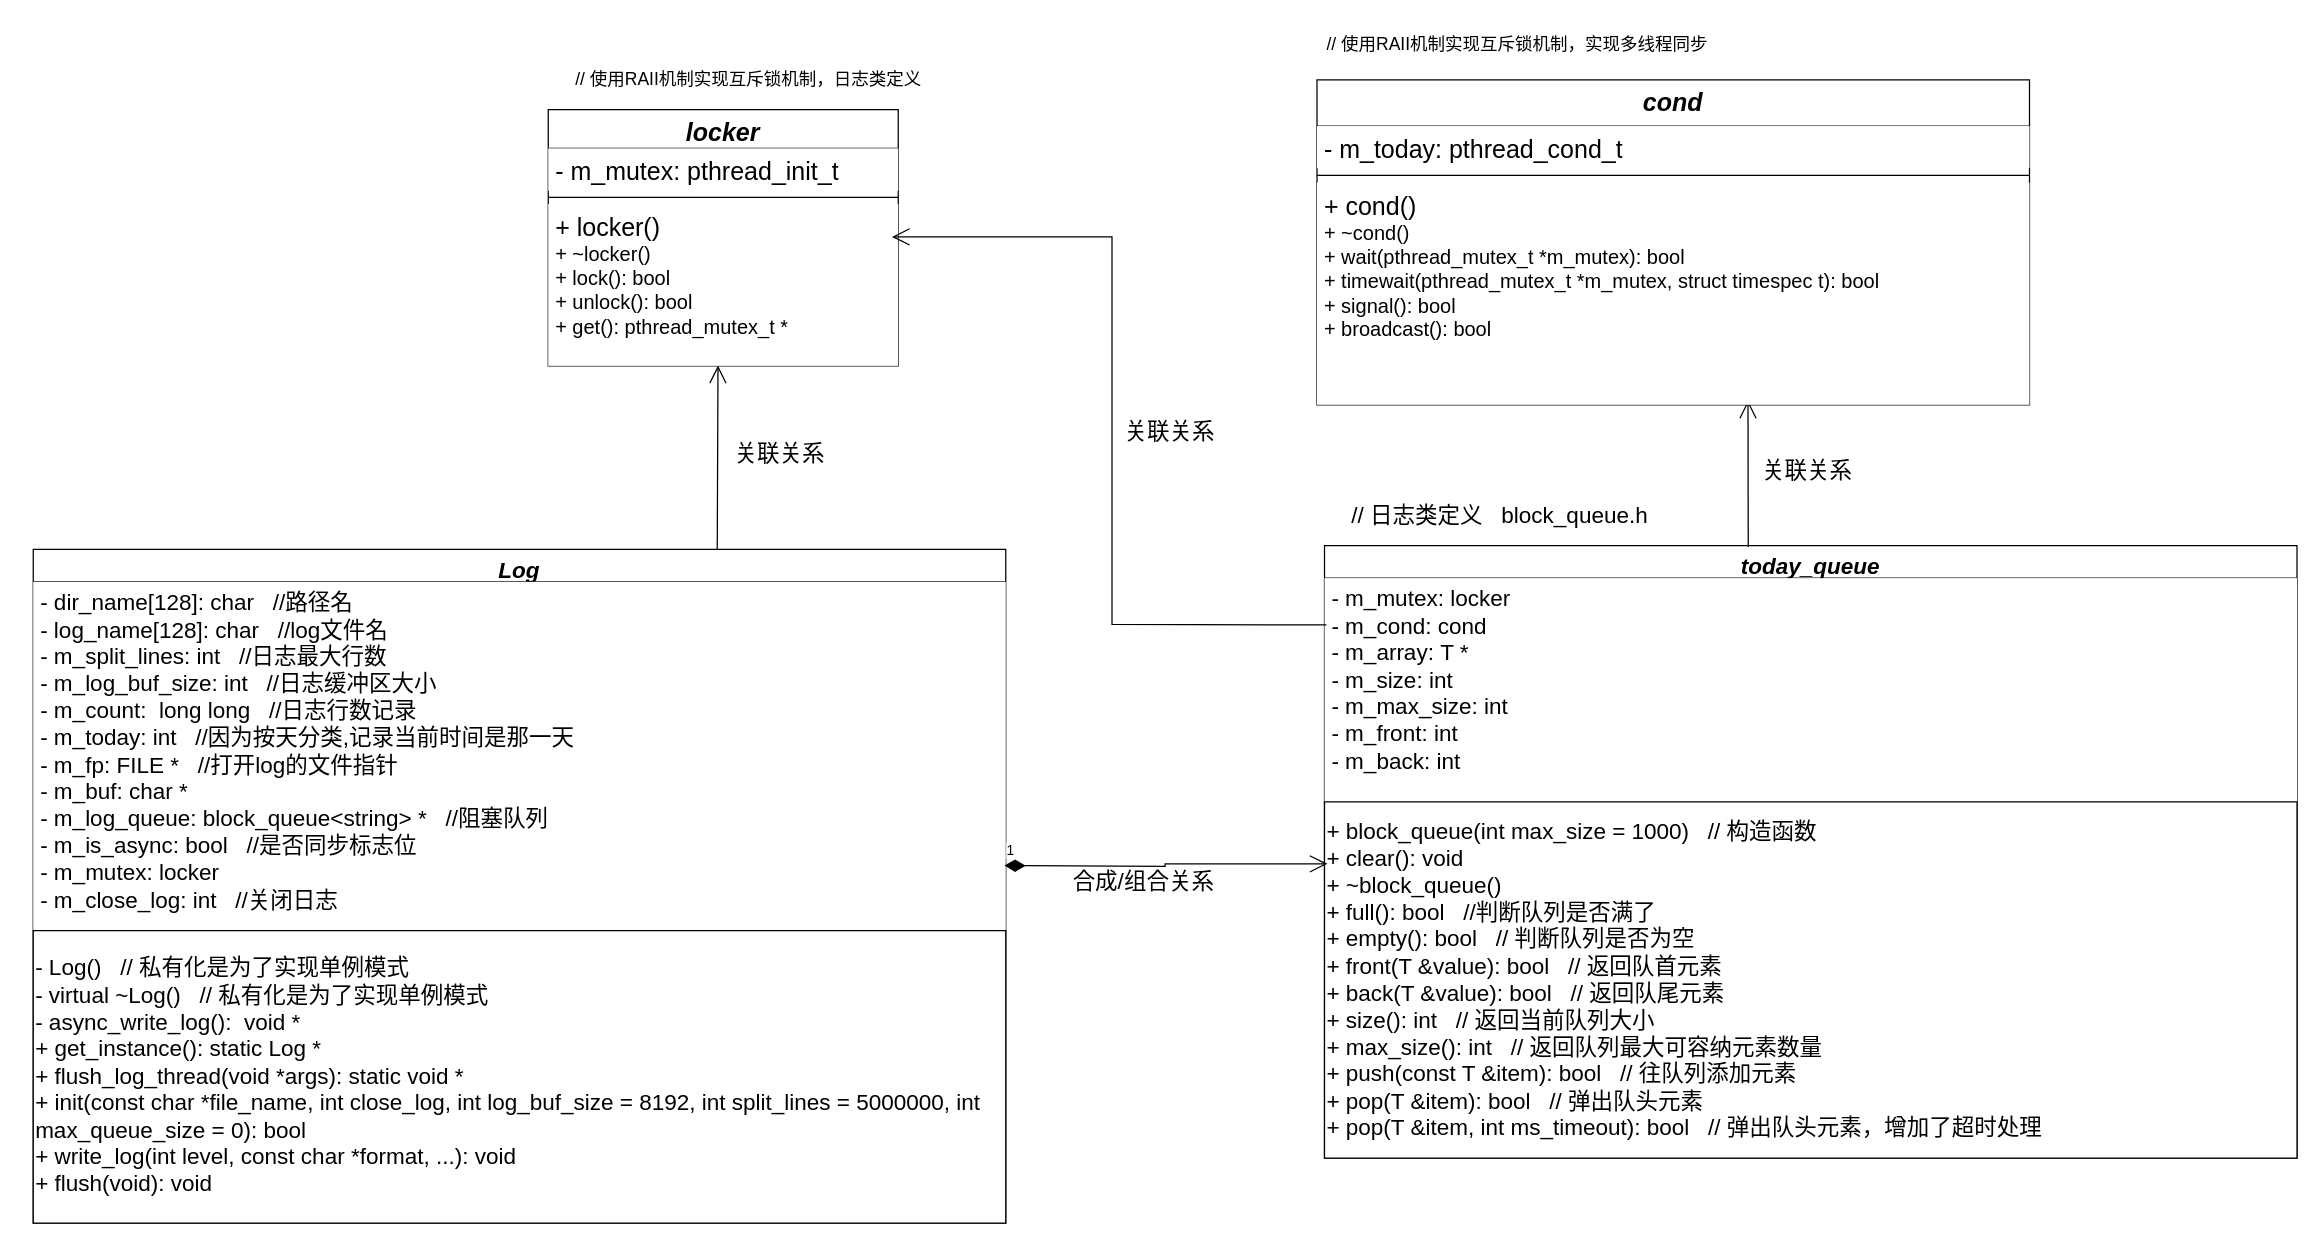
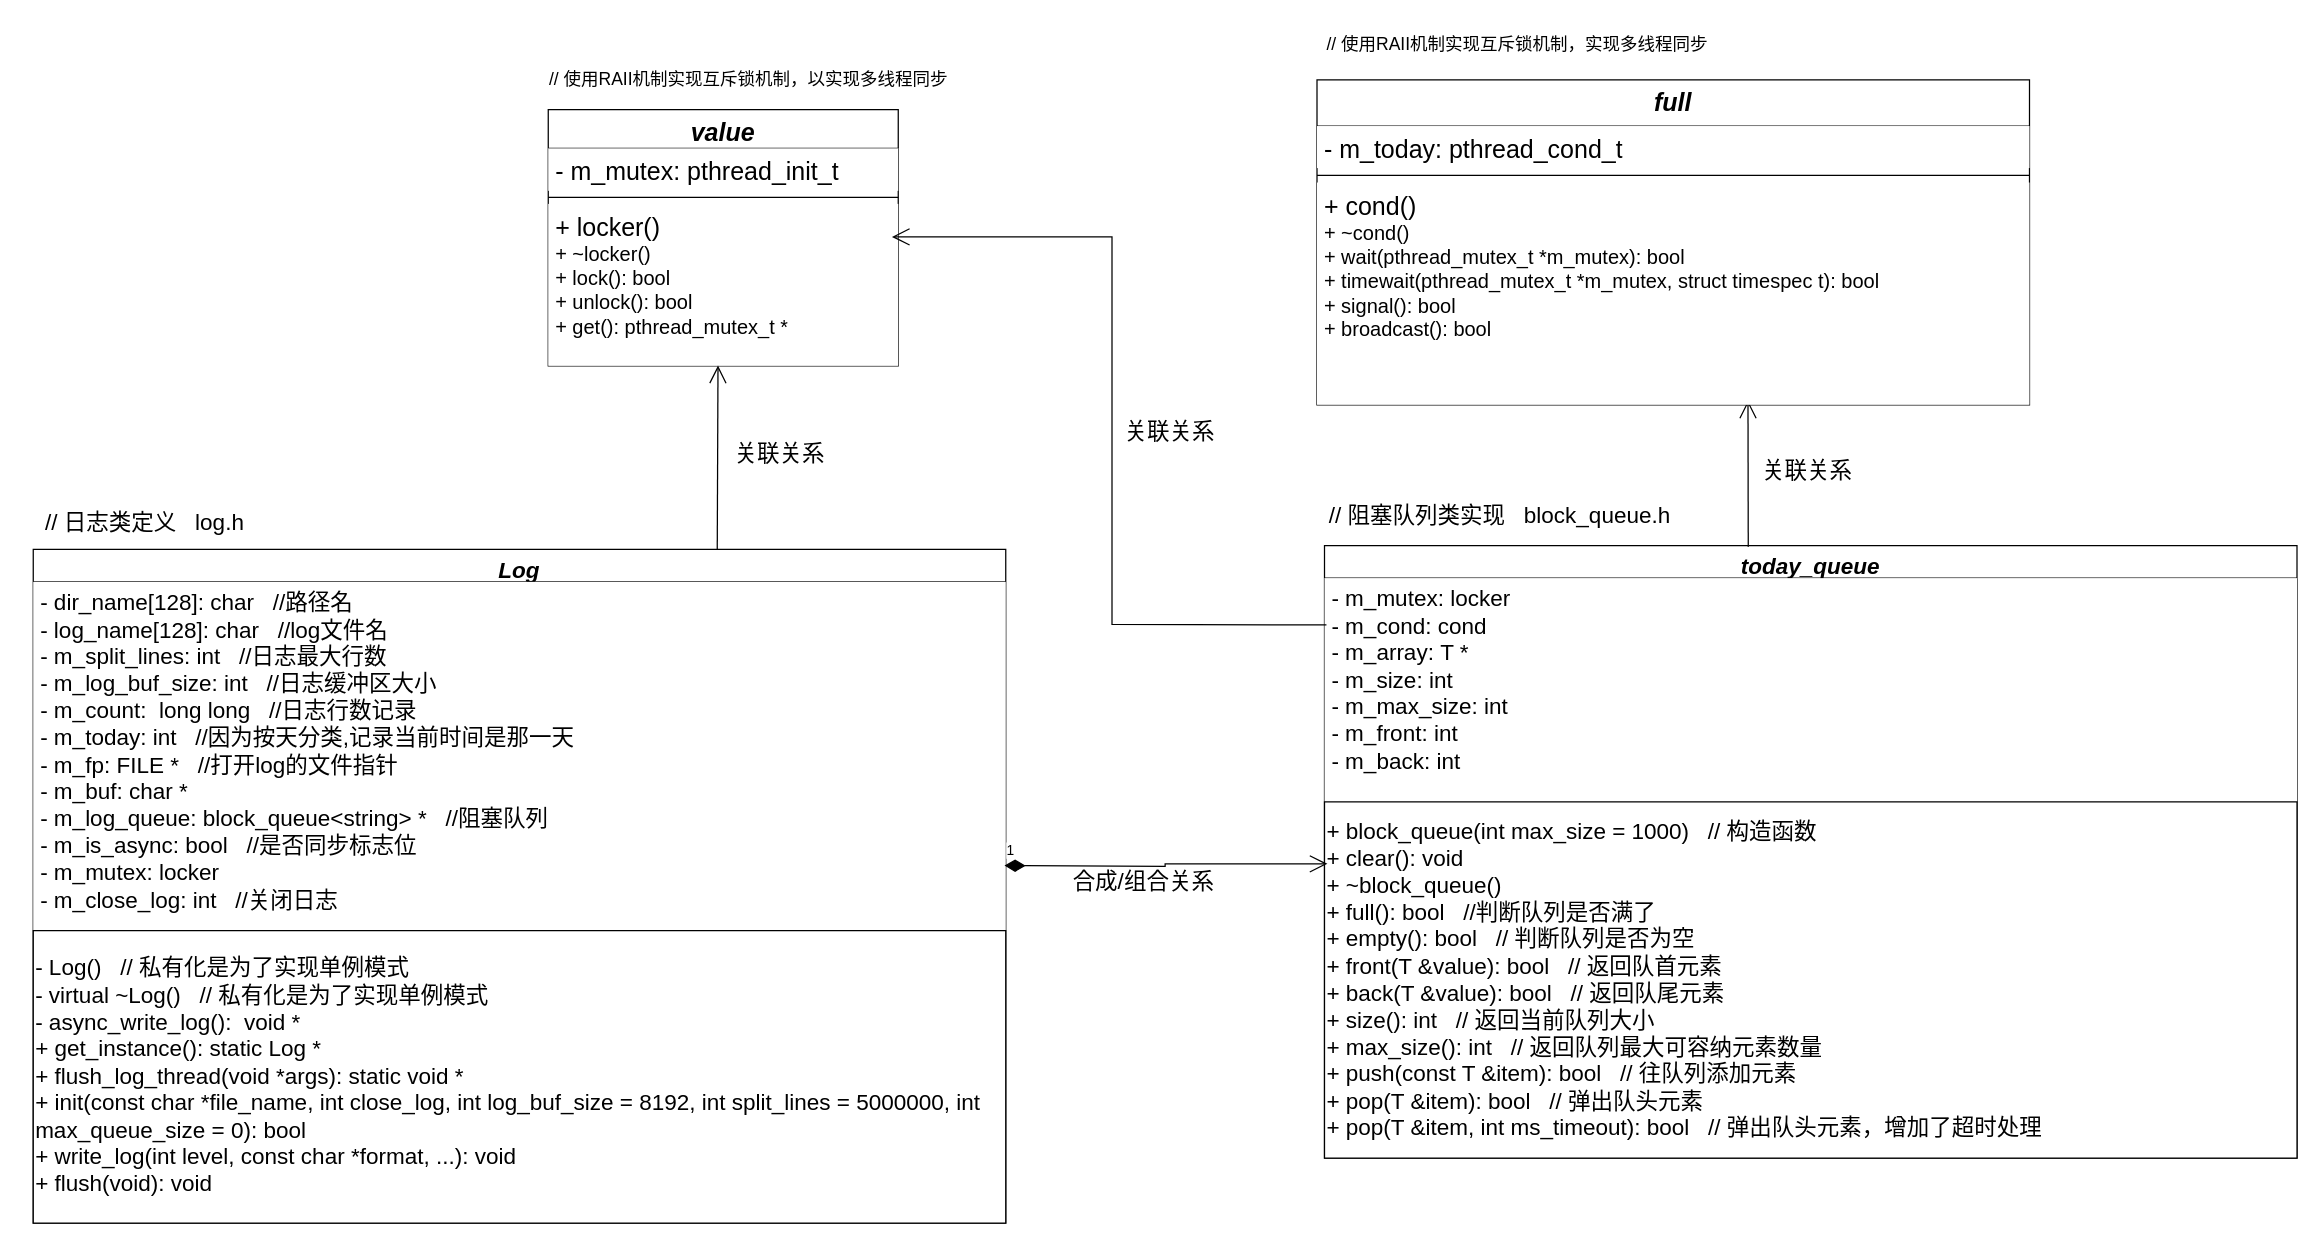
(749, 79) -> (749, 79)
(1673, 97) -> (1673, 97)
(723, 127) -> (723, 127)
(1500, 516) -> (1500, 516)
none -> (144, 523)
